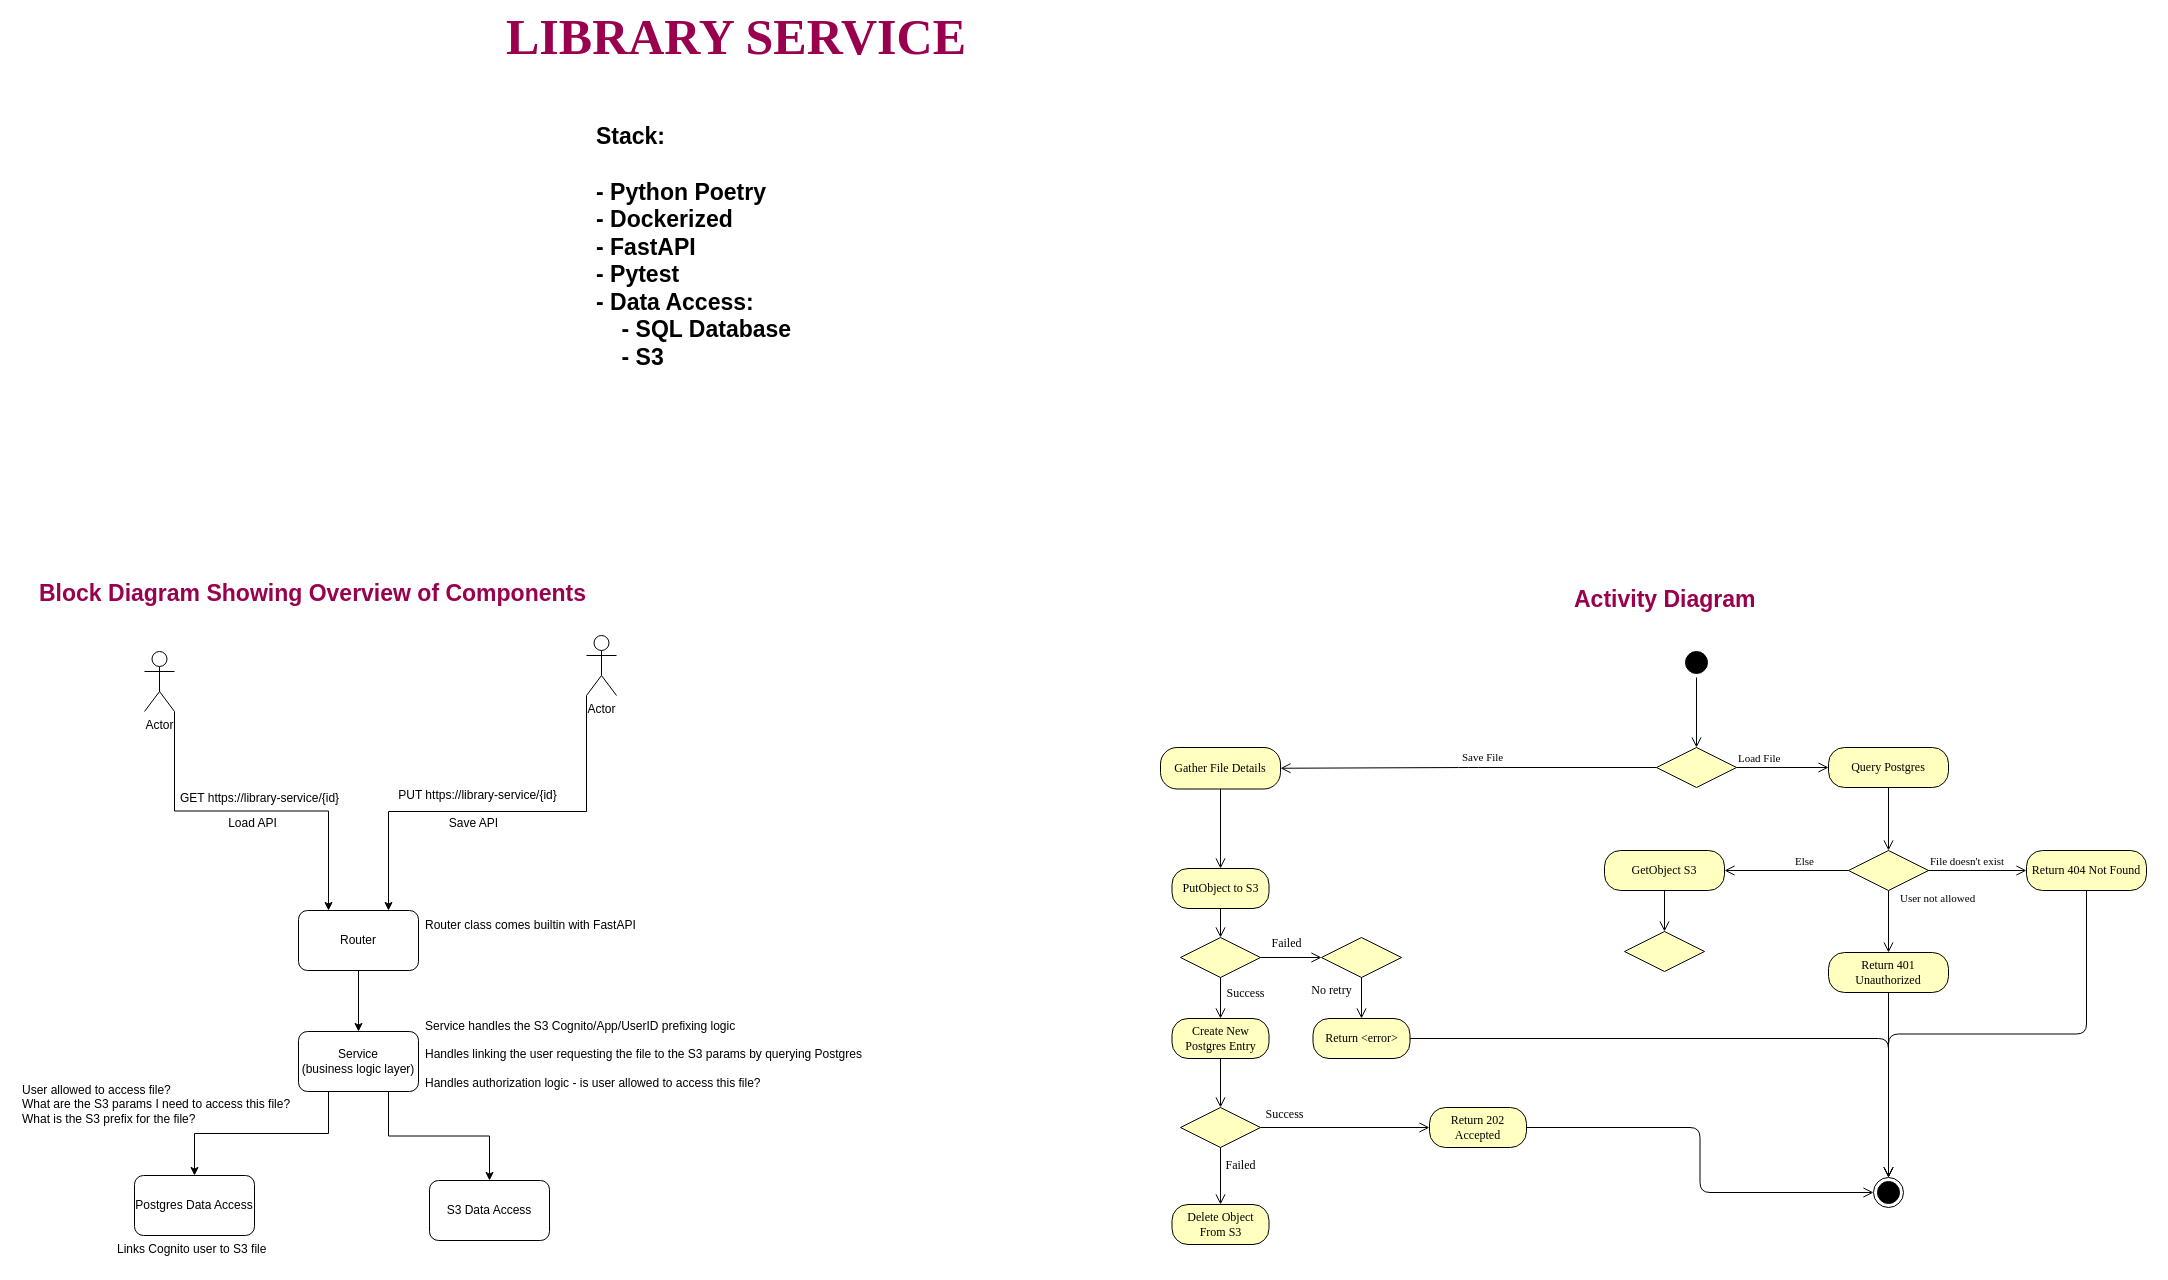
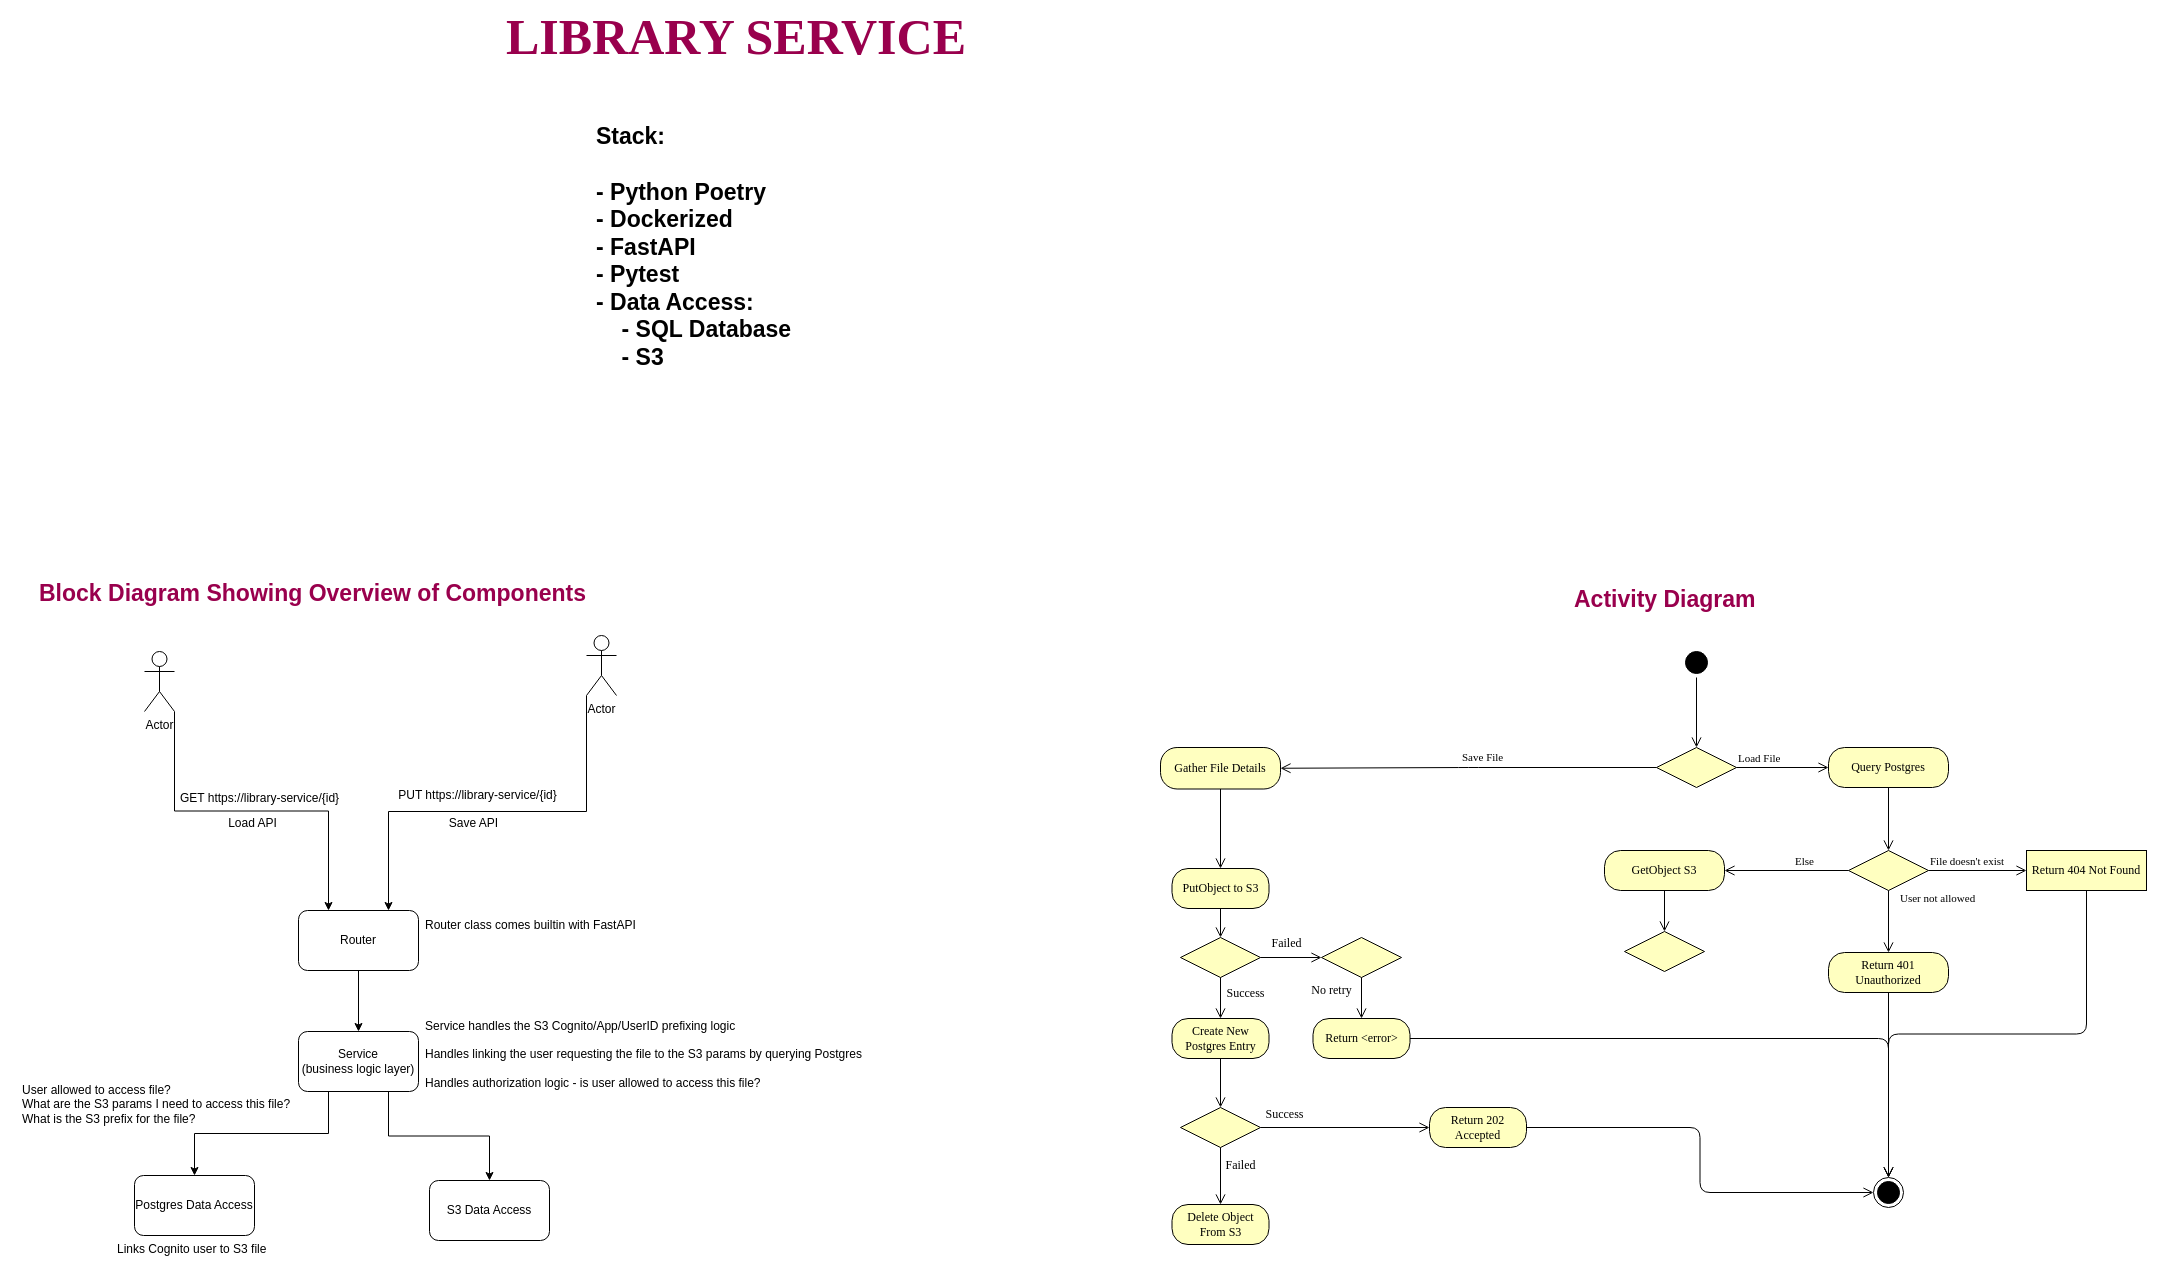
(2087, 871) -> (2087, 871)
